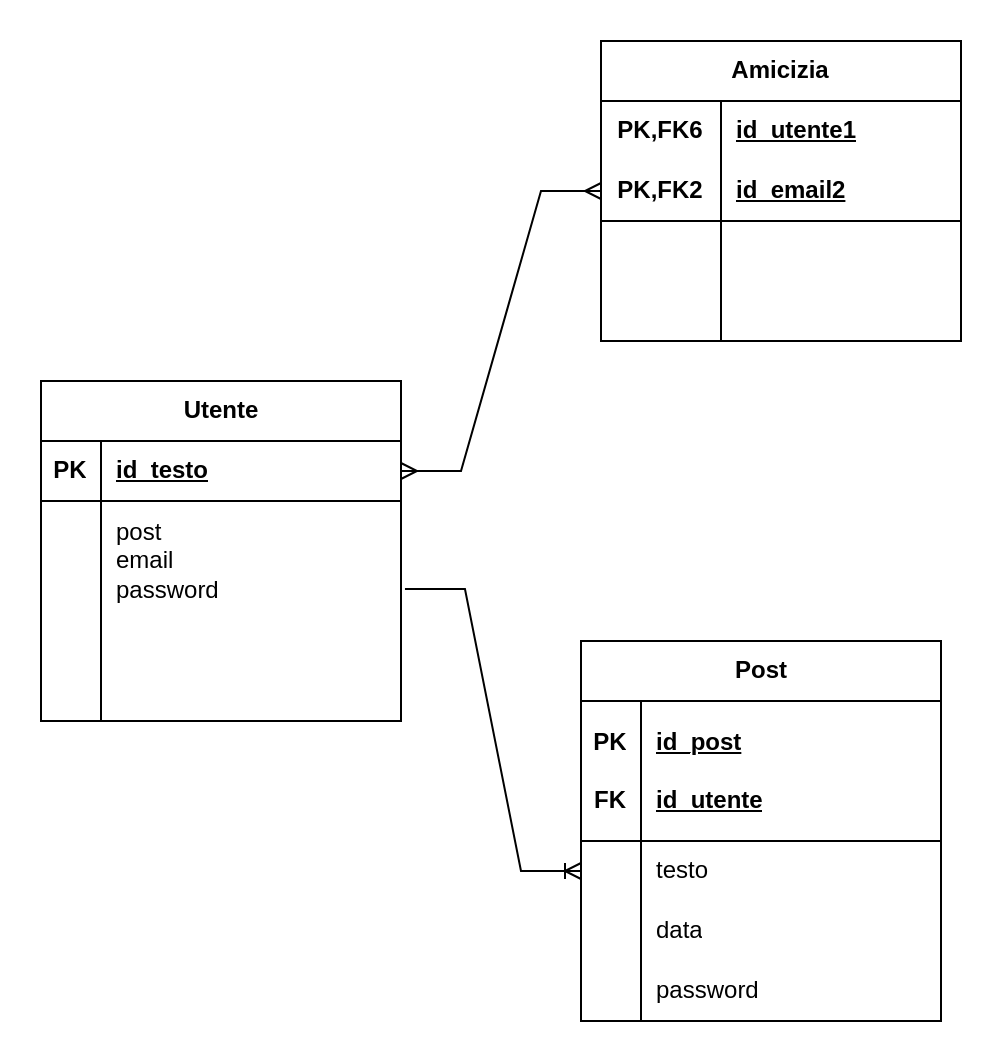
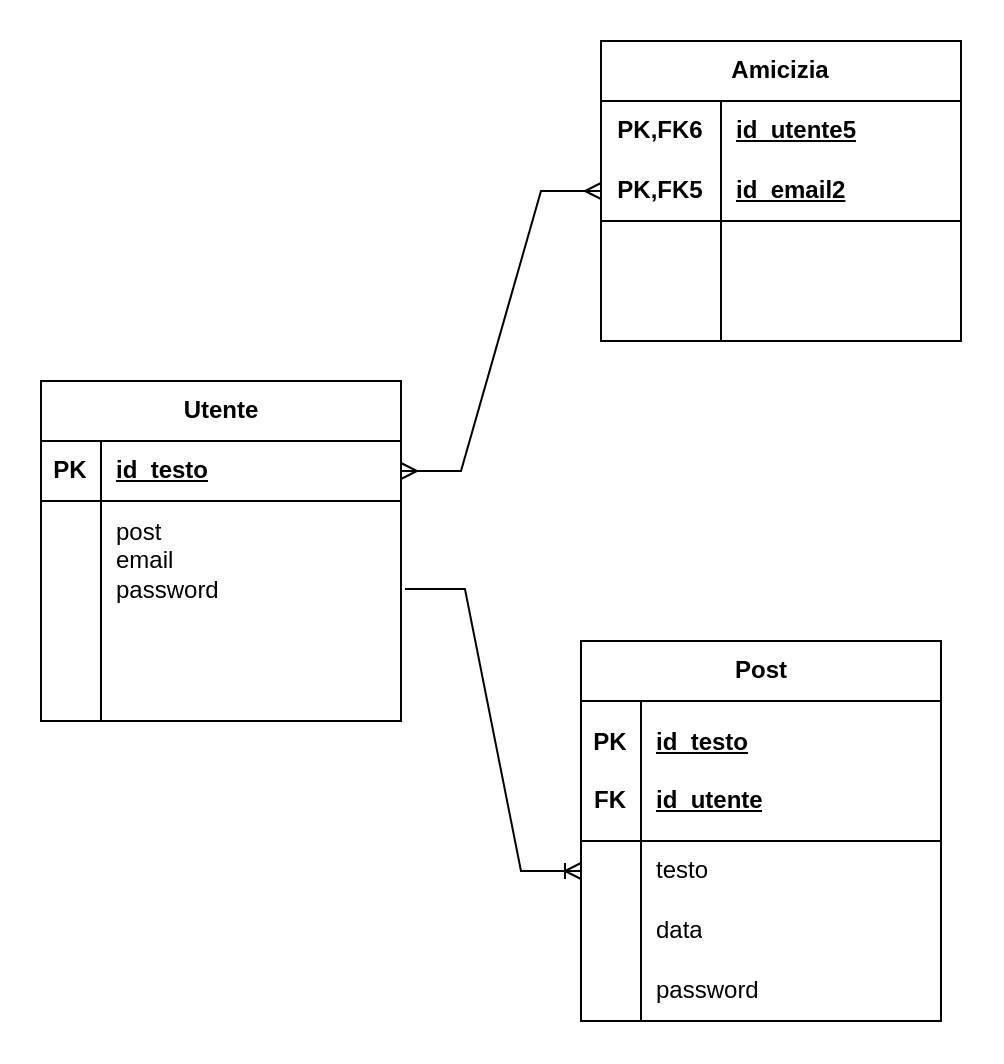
(801, 131) -> (801, 131)
(661, 191) -> (661, 191)
(714, 771) -> (714, 771)
